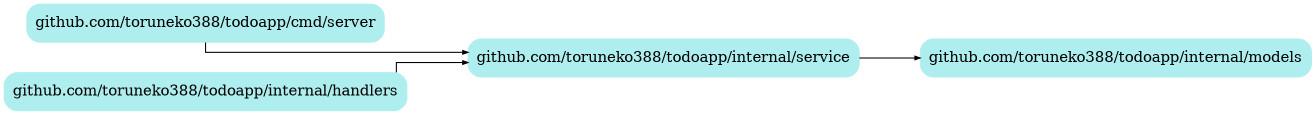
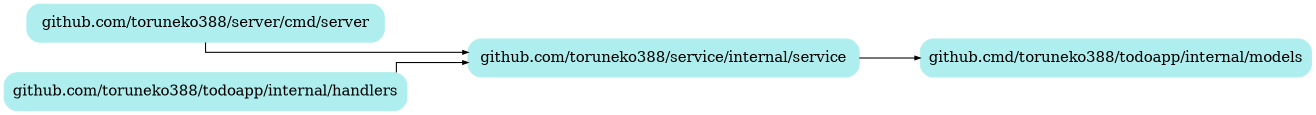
(206, 23) -> (206, 23)
(664, 58) -> (664, 58)
(1116, 58) -> (1116, 58)
